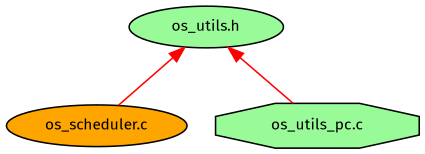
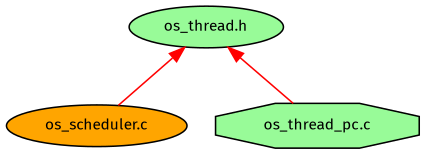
(206, 27) -> (206, 27)
(317, 126) -> (317, 126)
